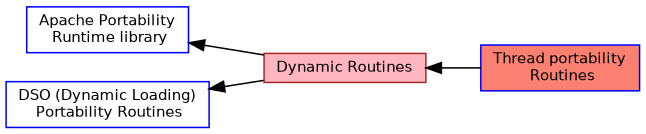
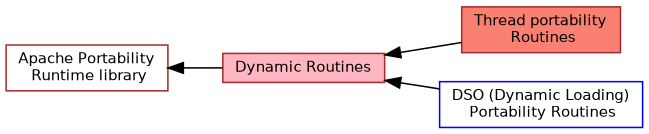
(108, 30) -> (87, 68)
(560, 68) -> (541, 30)
(244, 83) -> (420, 86)
